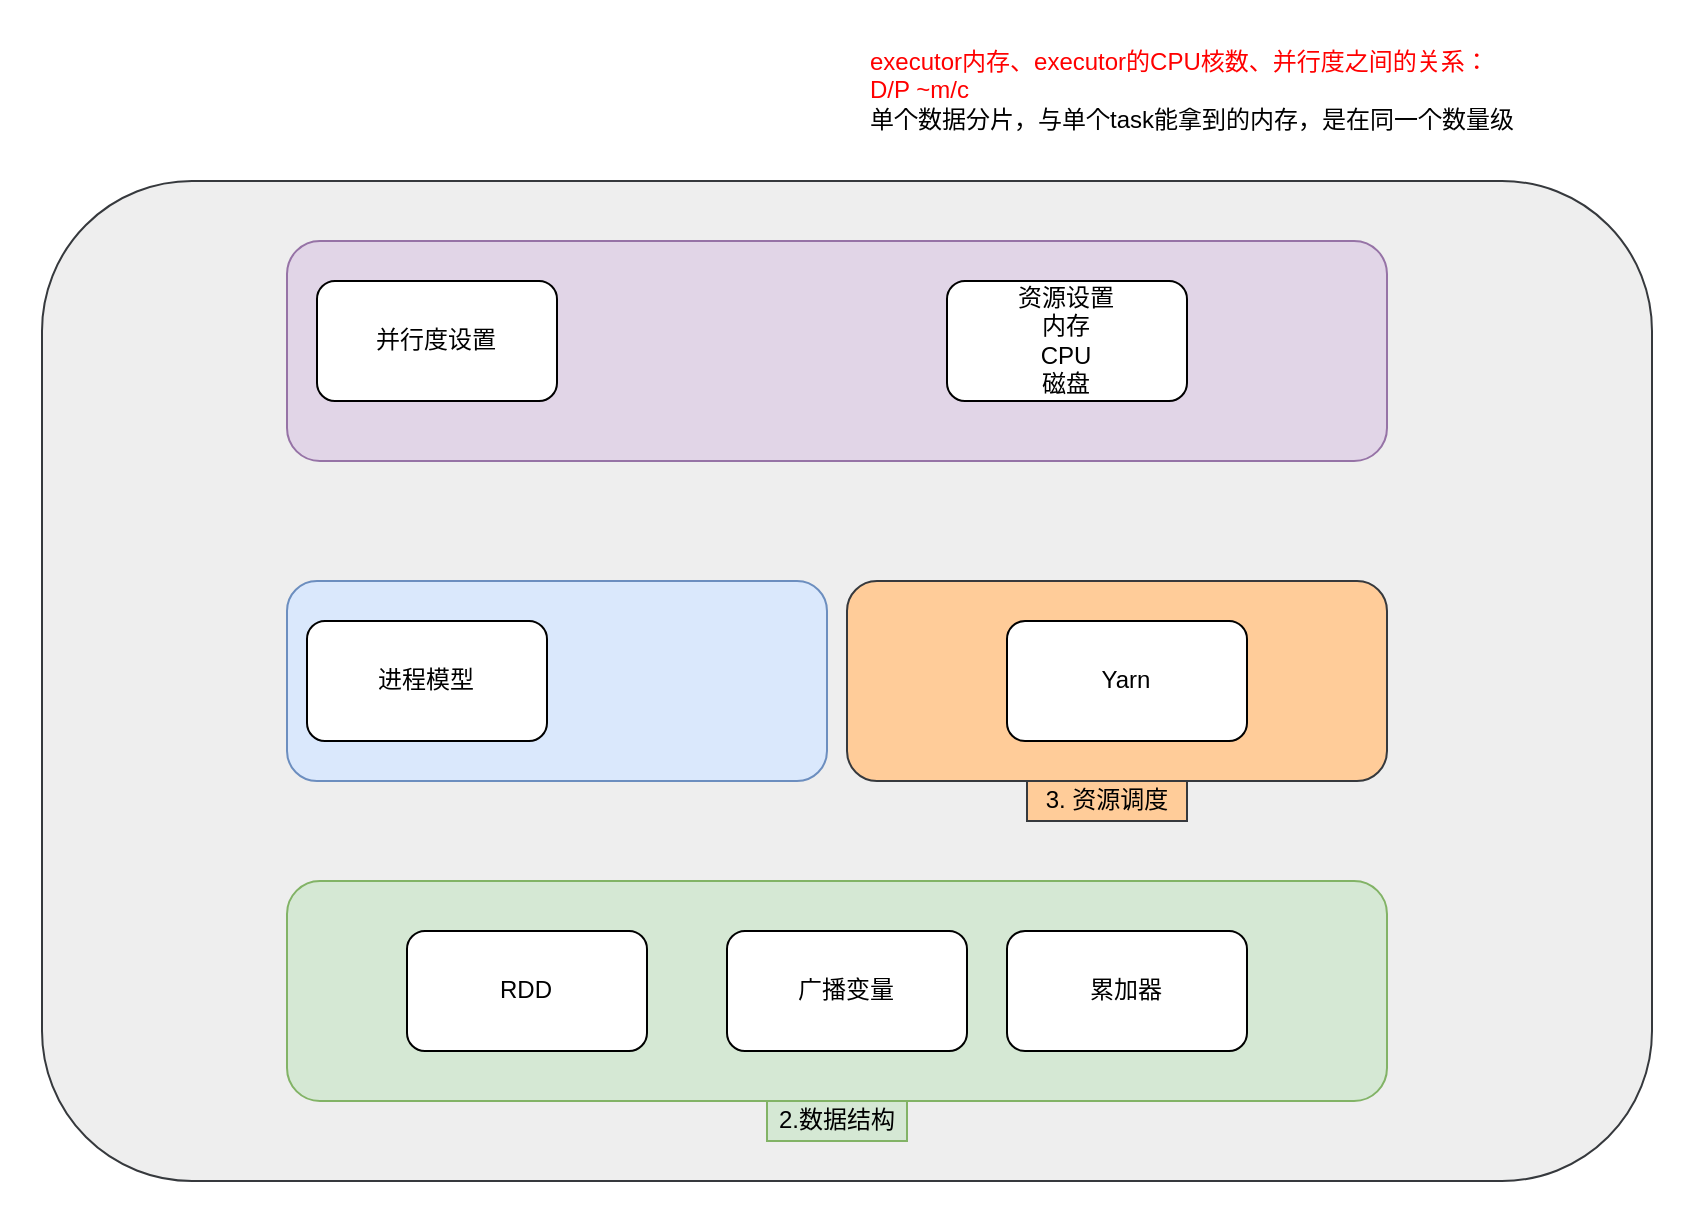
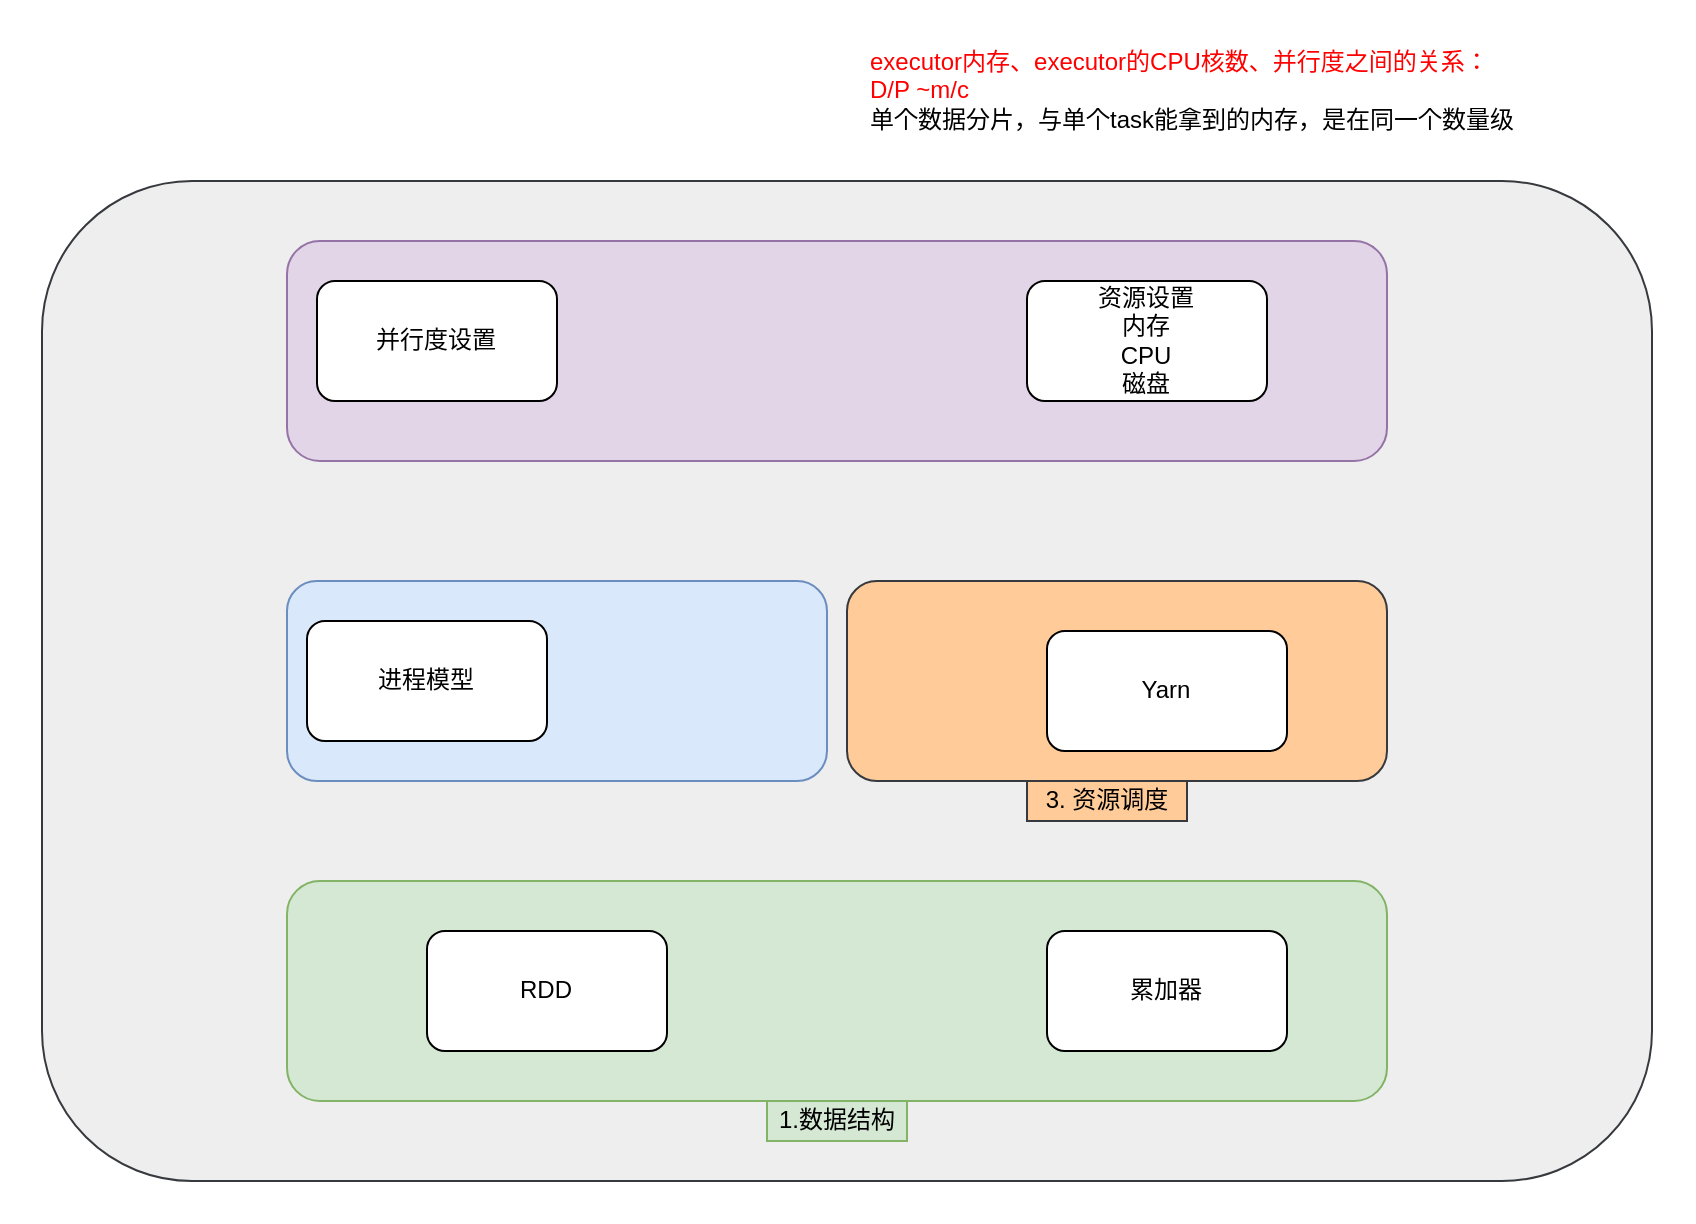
(1067, 341) -> (1147, 341)
(1127, 681) -> (1167, 691)
(527, 991) -> (547, 991)
(847, 991) -> none
(1127, 991) -> (1167, 991)
(838, 1121) -> (838, 1121)
